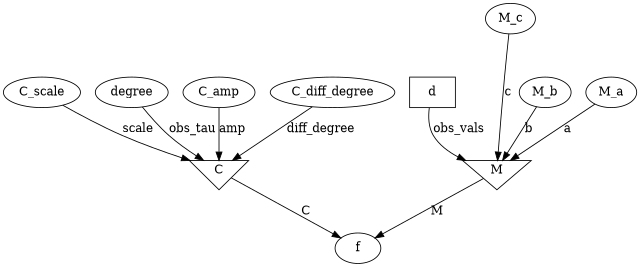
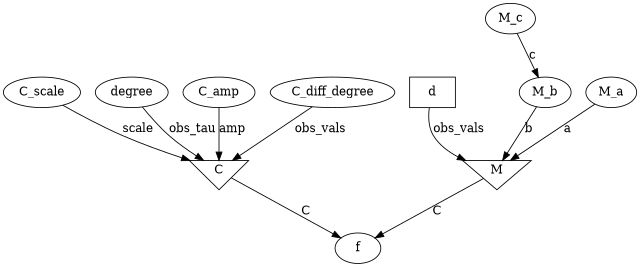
(503, 93) -> (526, 52)
(321, 129) -> (321, 129)
(437, 211) -> (437, 211)
